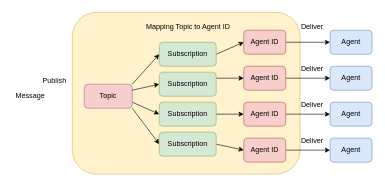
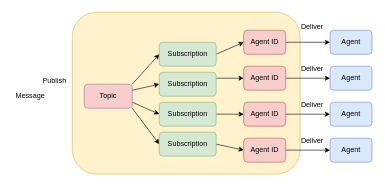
(188, 27) -> none
